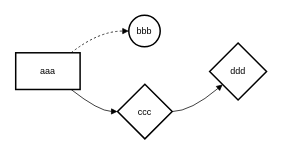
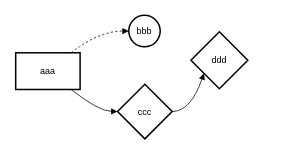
(238, 72) -> (219, 60)
